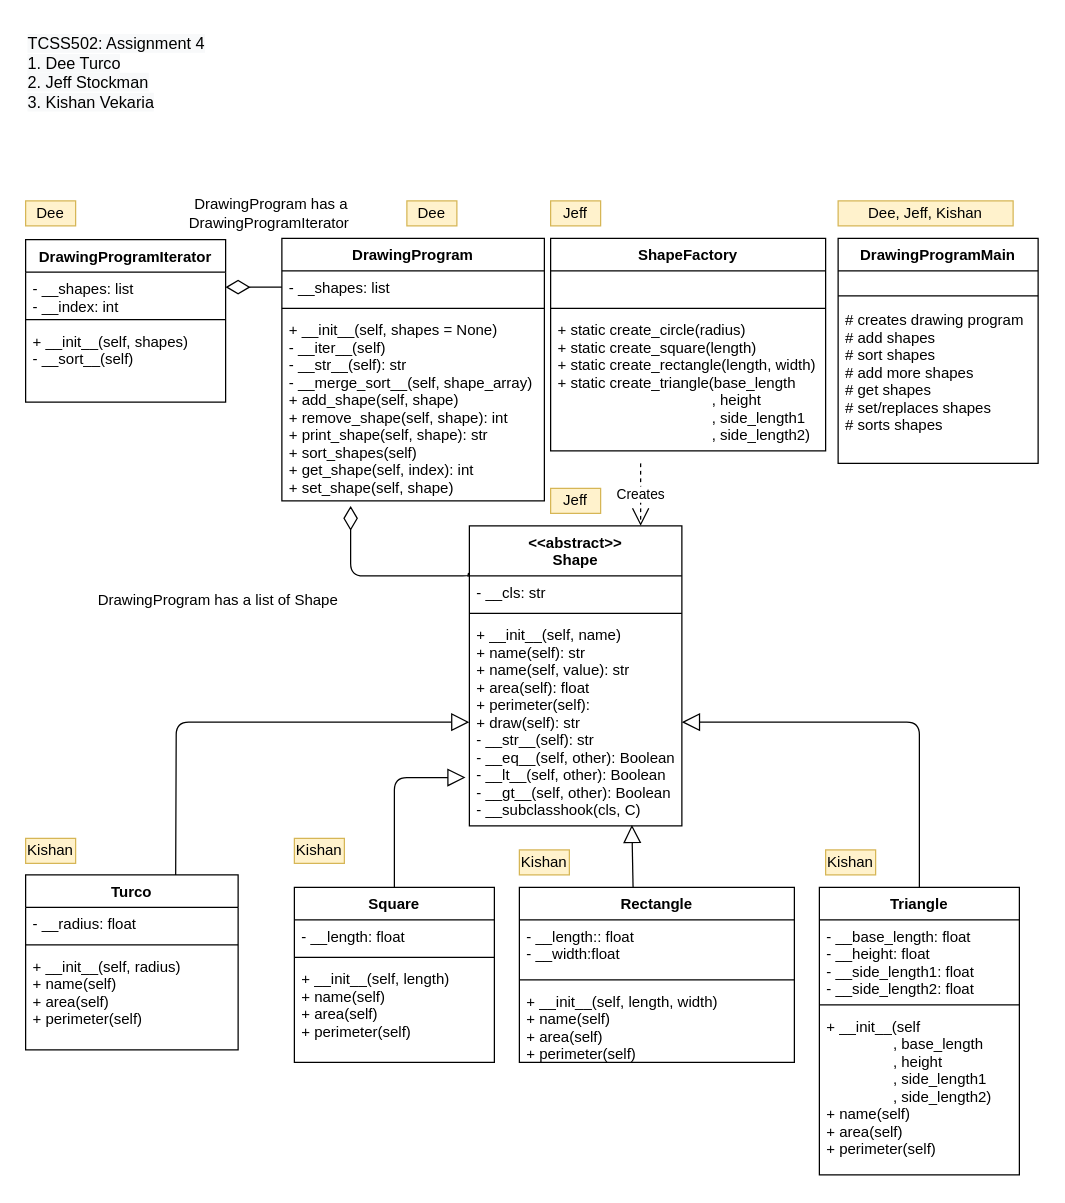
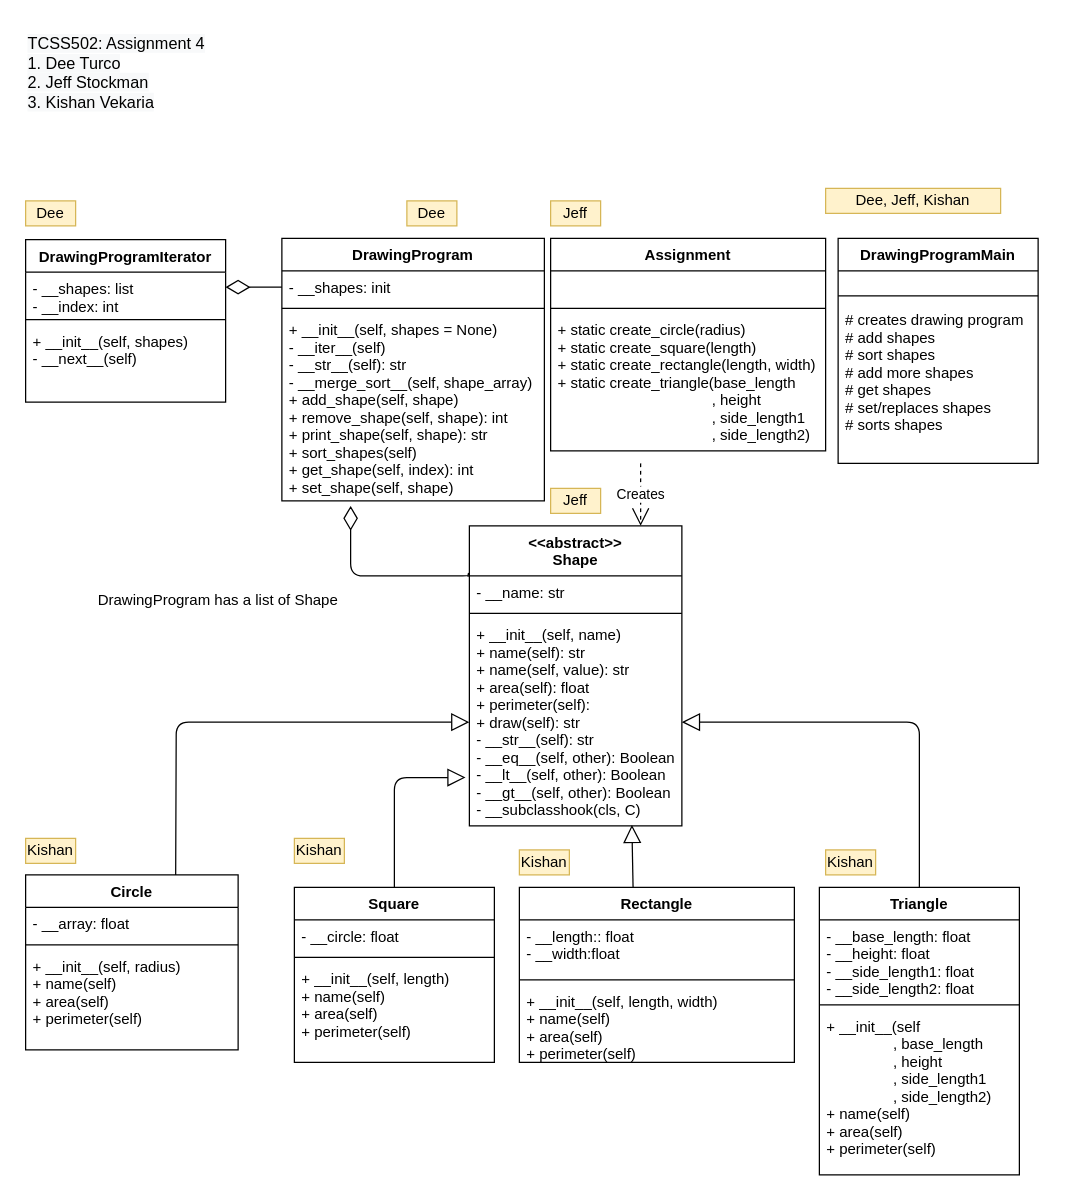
(269, 213) -> none
(926, 213) -> (913, 201)
(688, 255) -> (688, 255)
(346, 288) -> (346, 288)
(122, 341) -> (122, 341)
(519, 593) -> (525, 593)
(131, 892) -> (131, 892)
(94, 924) -> (92, 924)
(363, 937) -> (361, 937)
